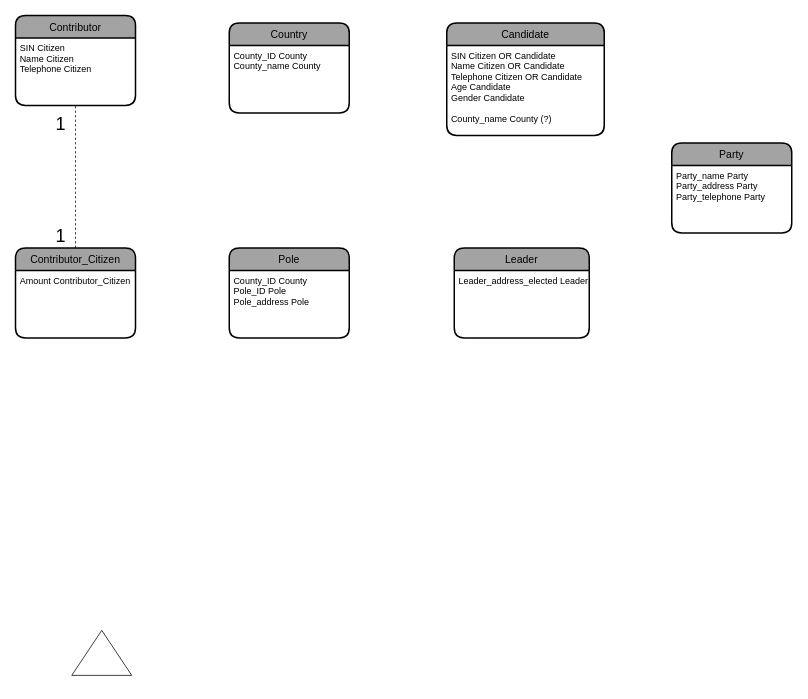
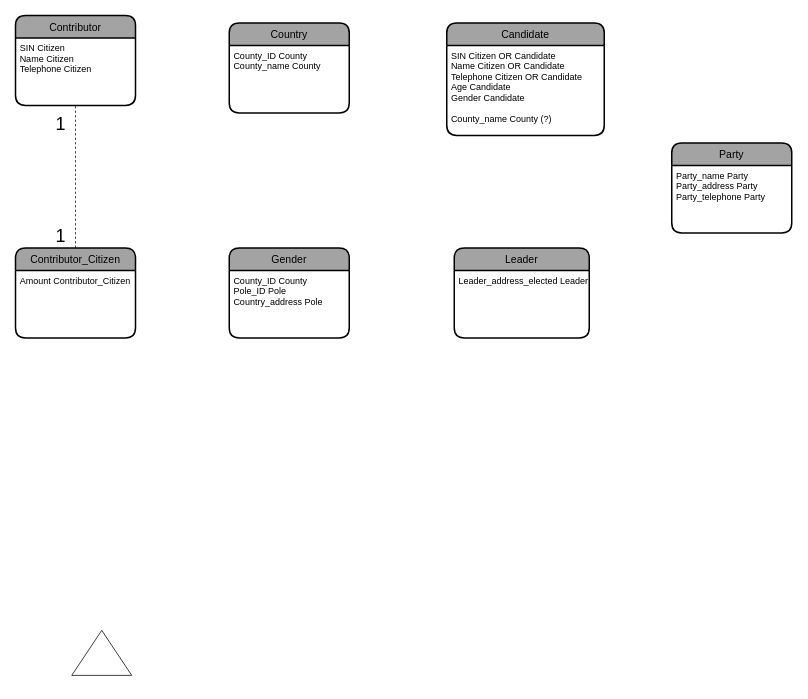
(289, 260) -> (289, 260)
(272, 281) -> (272, 281)
